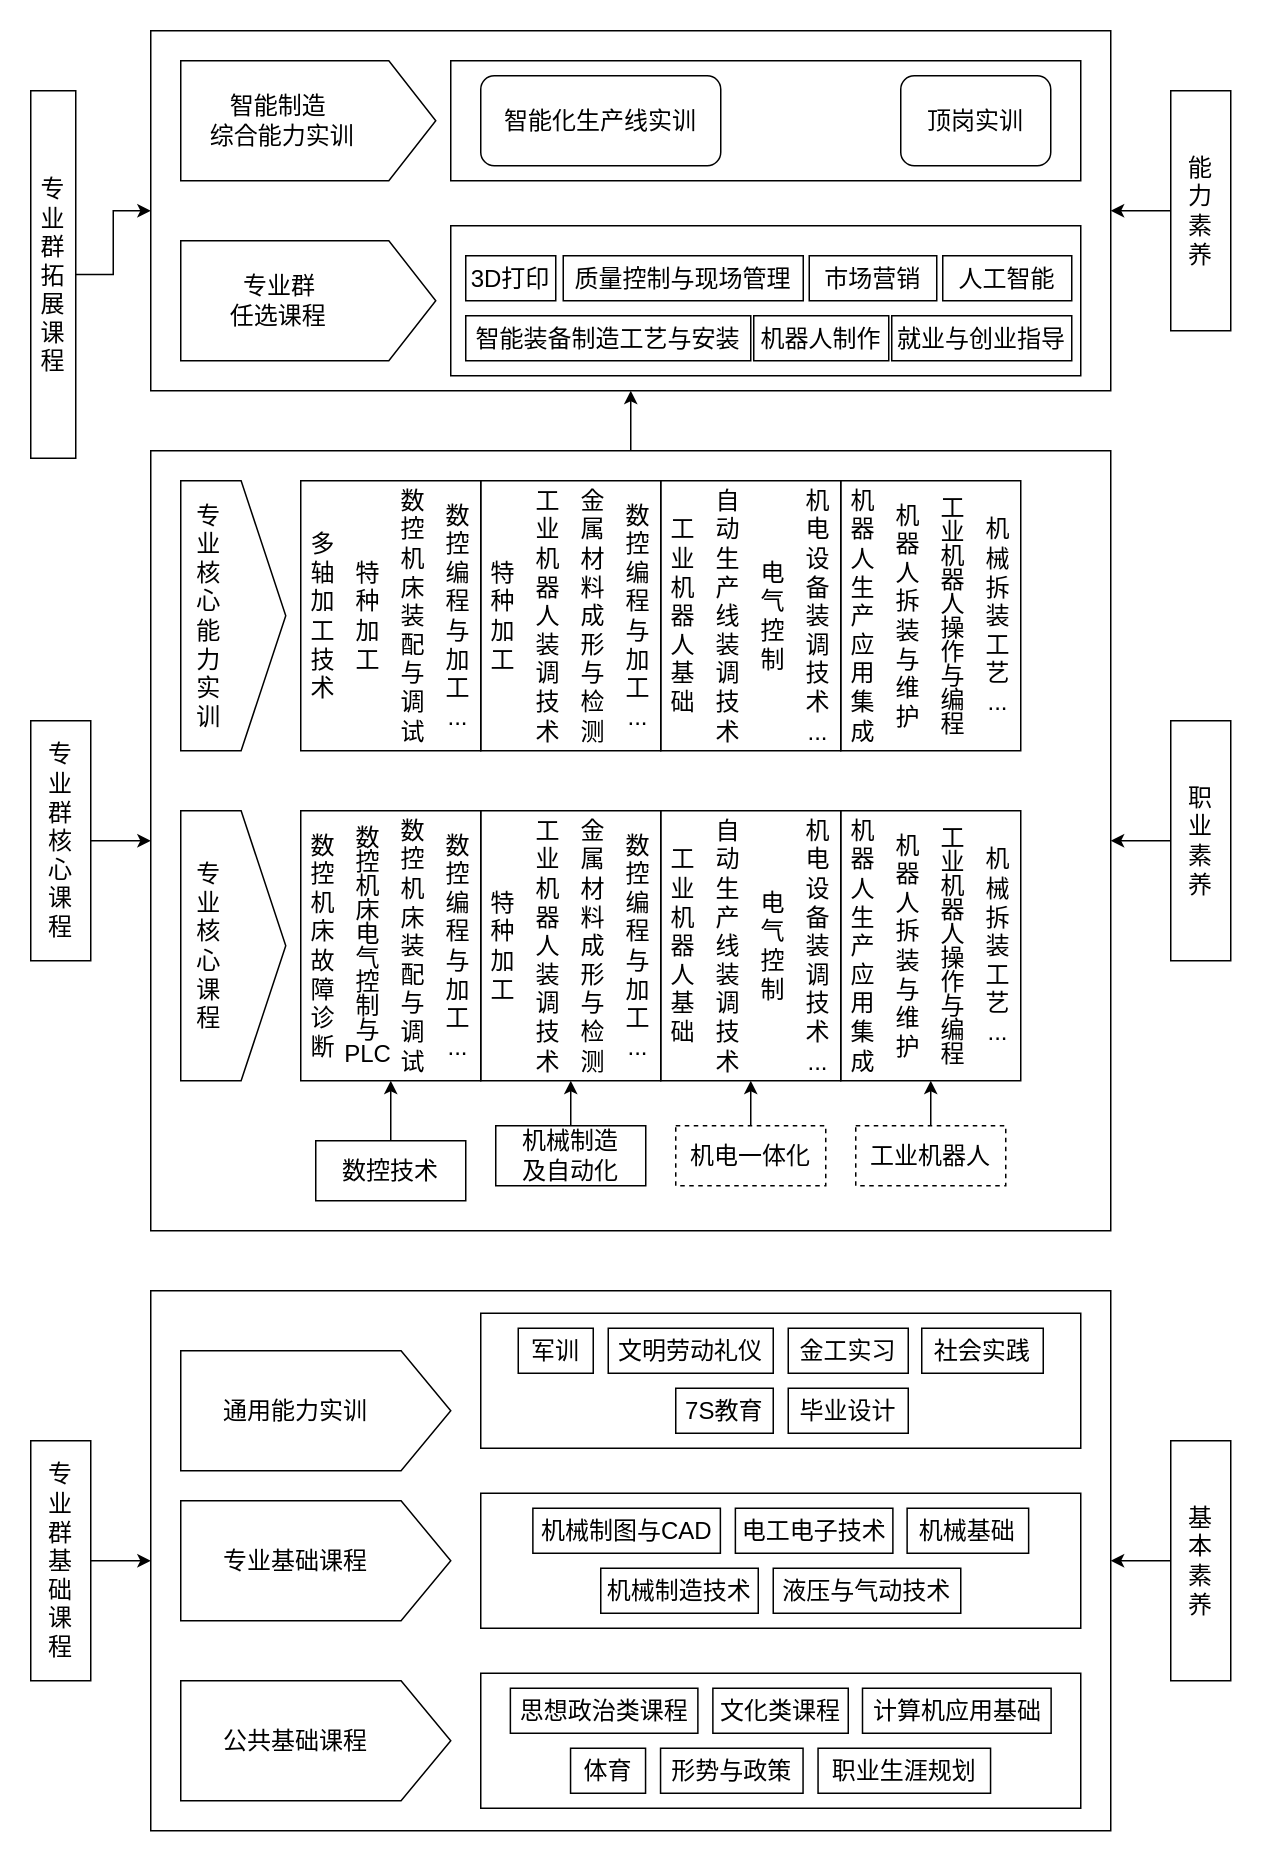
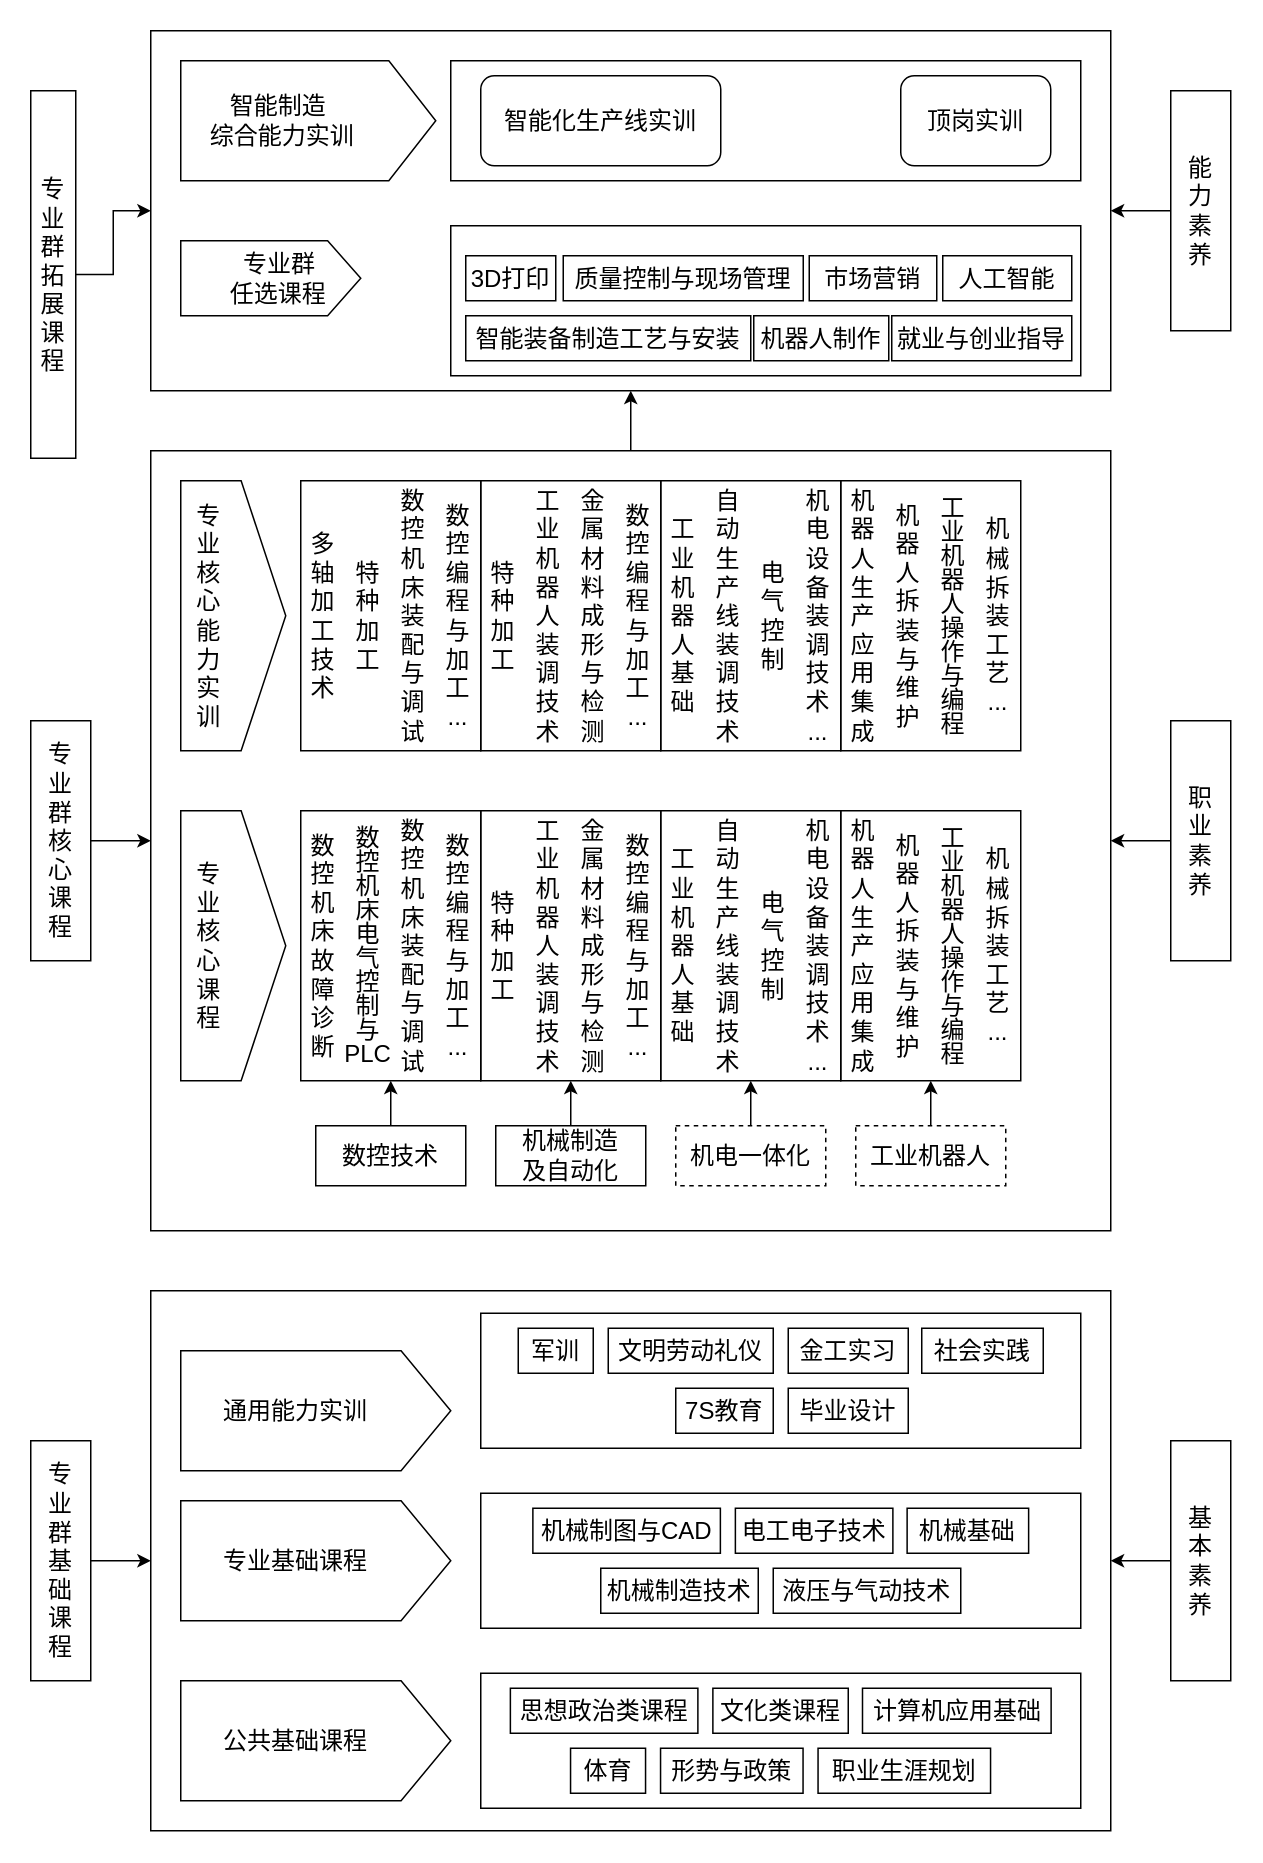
(308, 301) -> (271, 278)
(391, 1171) -> (391, 1156)
